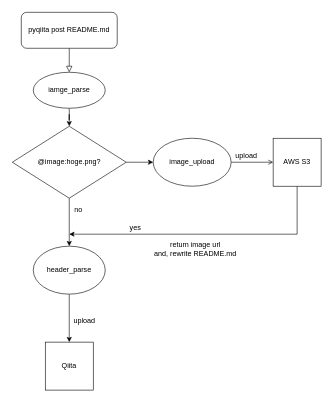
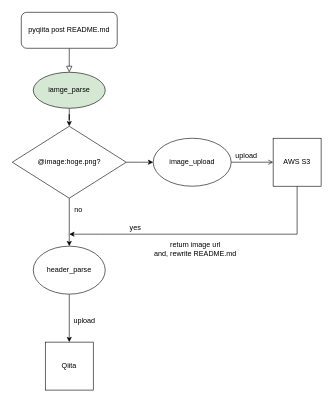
(69, 90) -> (69, 90)
